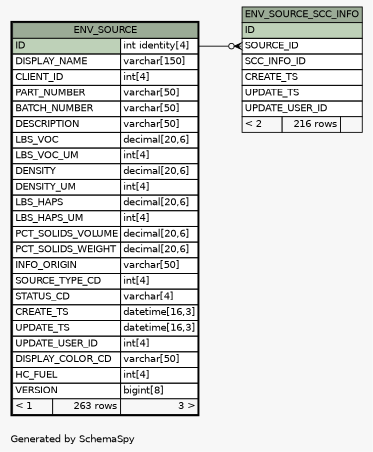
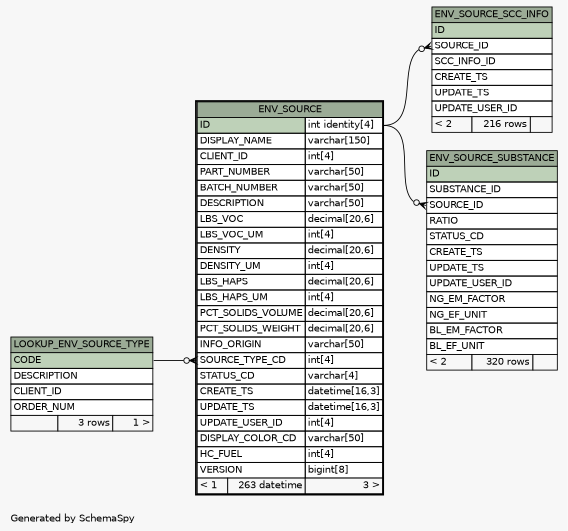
none -> (492, 260)
none -> (81, 384)
(96, 406) -> (270, 485)
